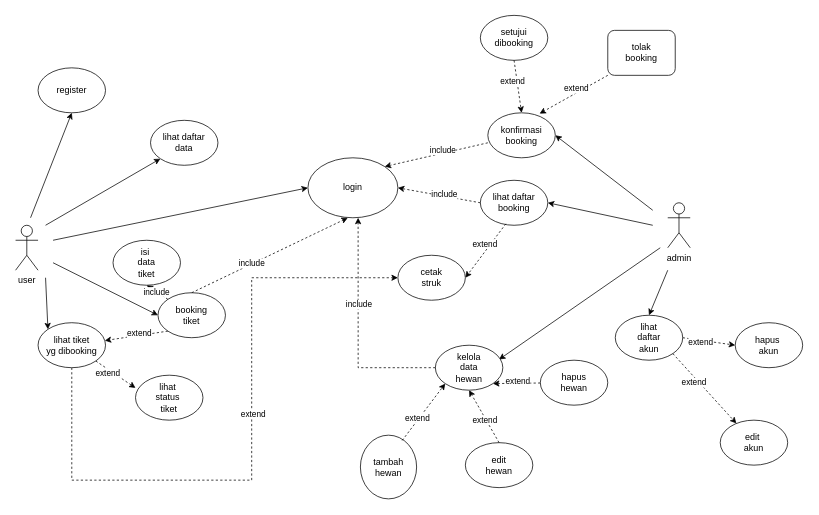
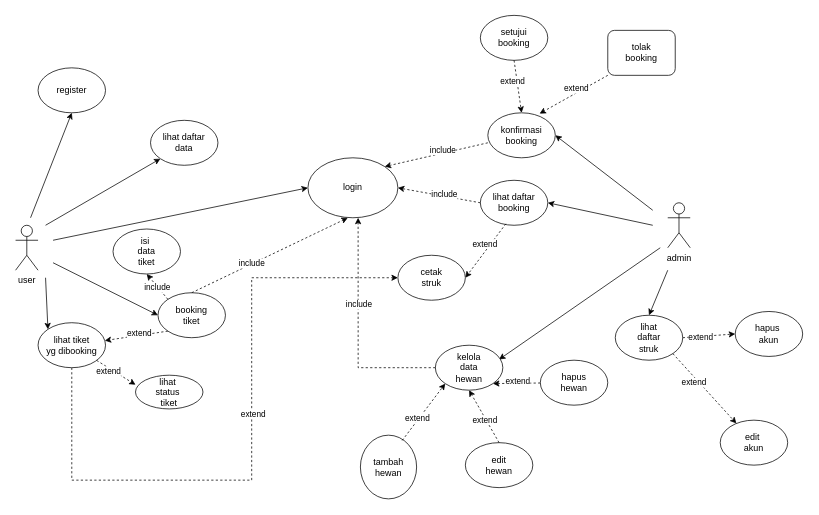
(514, 38) -> (514, 38)
(147, 263) -> (147, 252)
(649, 338) -> (649, 338)
(769, 345) -> (769, 334)
(169, 398) -> (169, 392)
